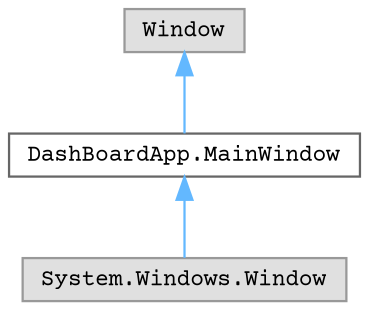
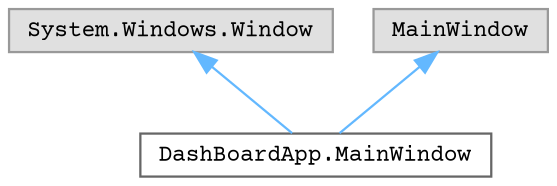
(185, 31) -> (461, 31)
(185, 229) -> (252, 100)
